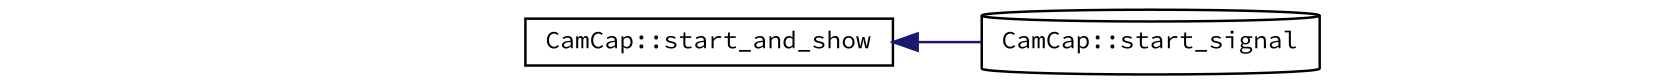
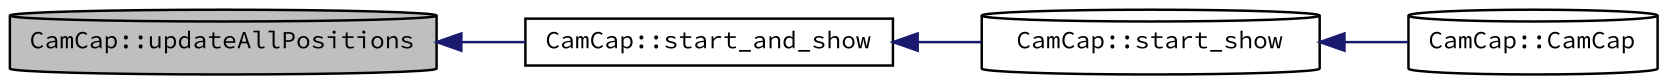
none -> (223, 42)
(1151, 42) -> (1151, 42)
none -> (1533, 42)
